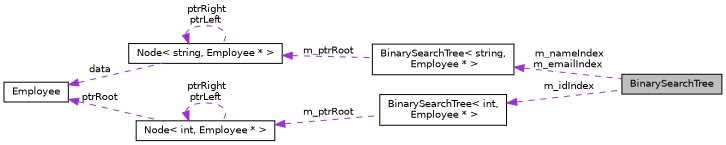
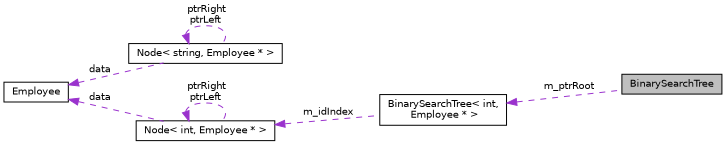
(443, 59) -> none
(568, 87) -> (568, 87)
(99, 98) -> (99, 98)
(327, 112) -> (327, 112)
